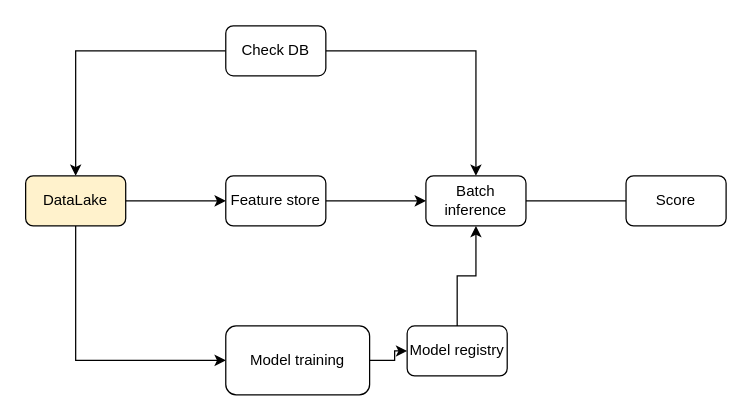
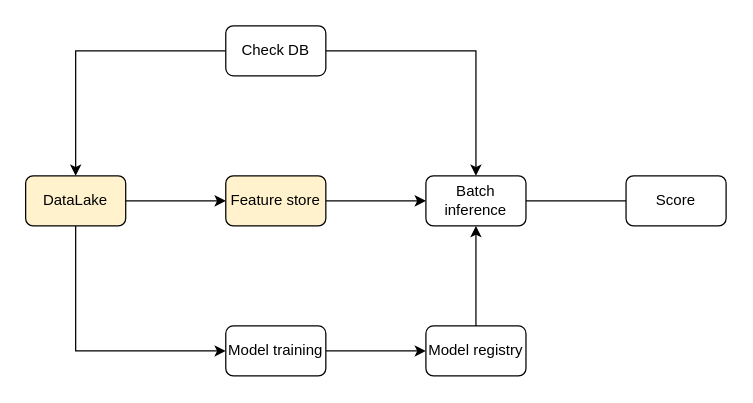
(276, 201) -> (276, 201)
(457, 351) -> (476, 351)
(298, 360) -> (276, 351)
